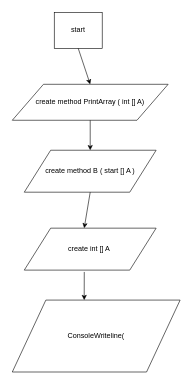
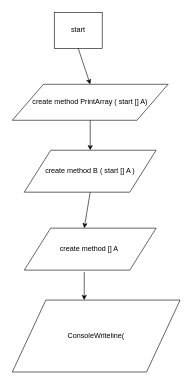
(90, 102) -> (90, 102)
(90, 249) -> (90, 249)
